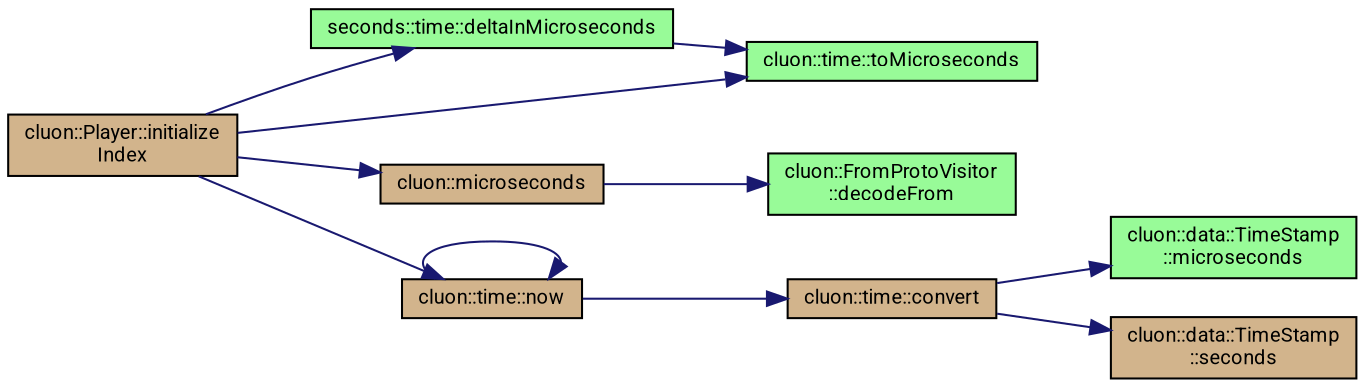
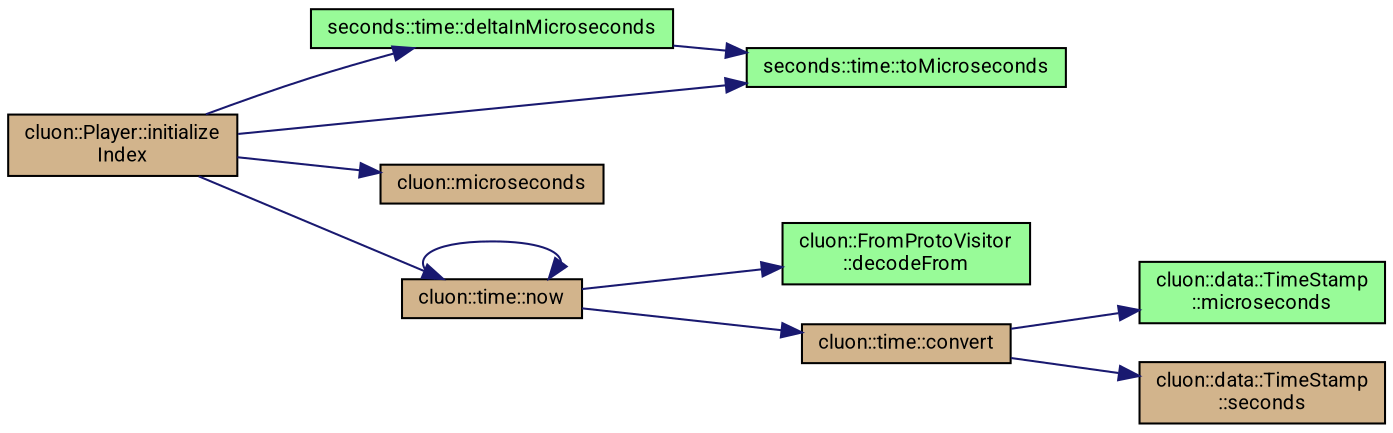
(892, 61) -> (906, 68)
(676, 184) -> (672, 279)
